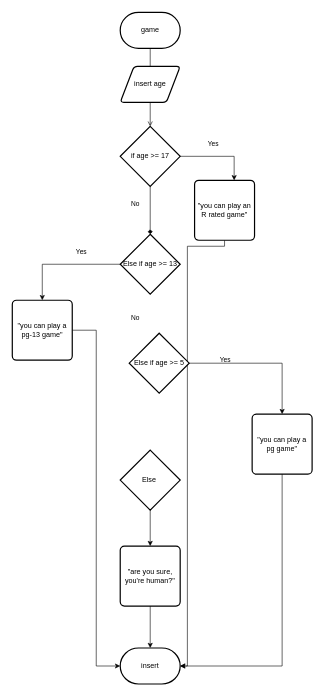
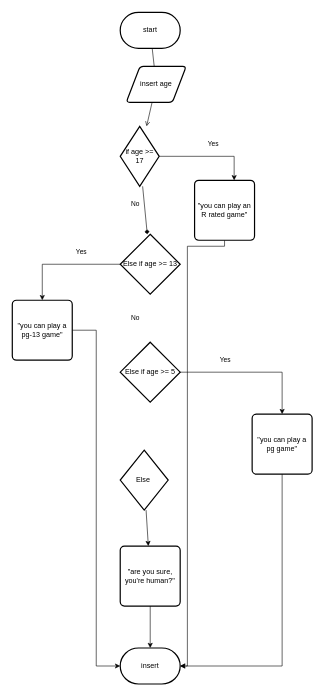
(150, 30) -> (150, 30)
(150, 84) -> (156, 84)
(150, 156) -> (140, 156)
(159, 363) -> (150, 372)
(150, 480) -> (144, 480)
